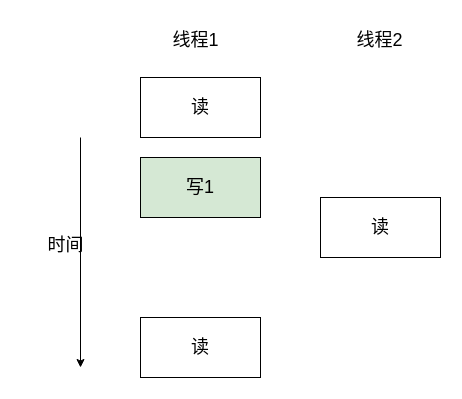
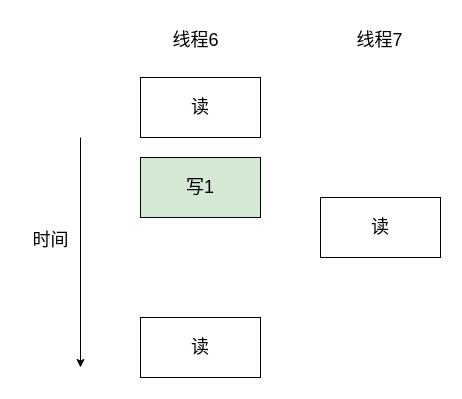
(196, 41) -> (196, 41)
(380, 41) -> (380, 41)
(66, 246) -> (51, 241)
